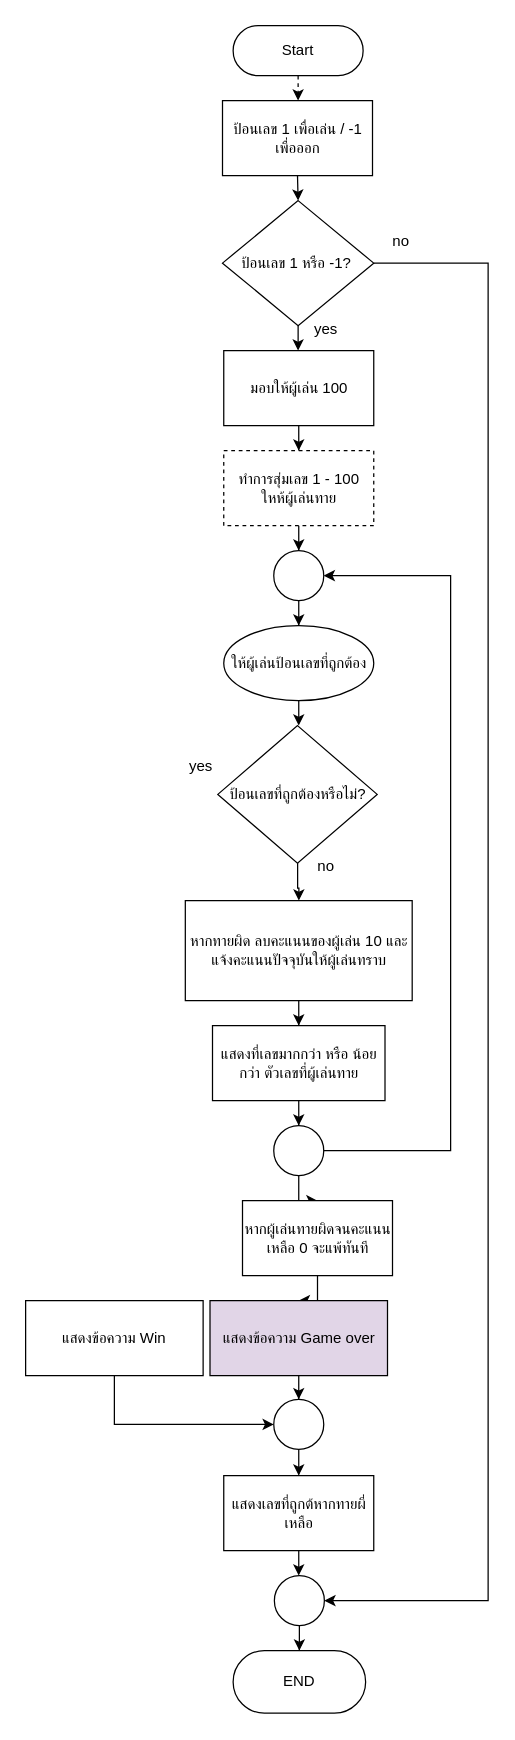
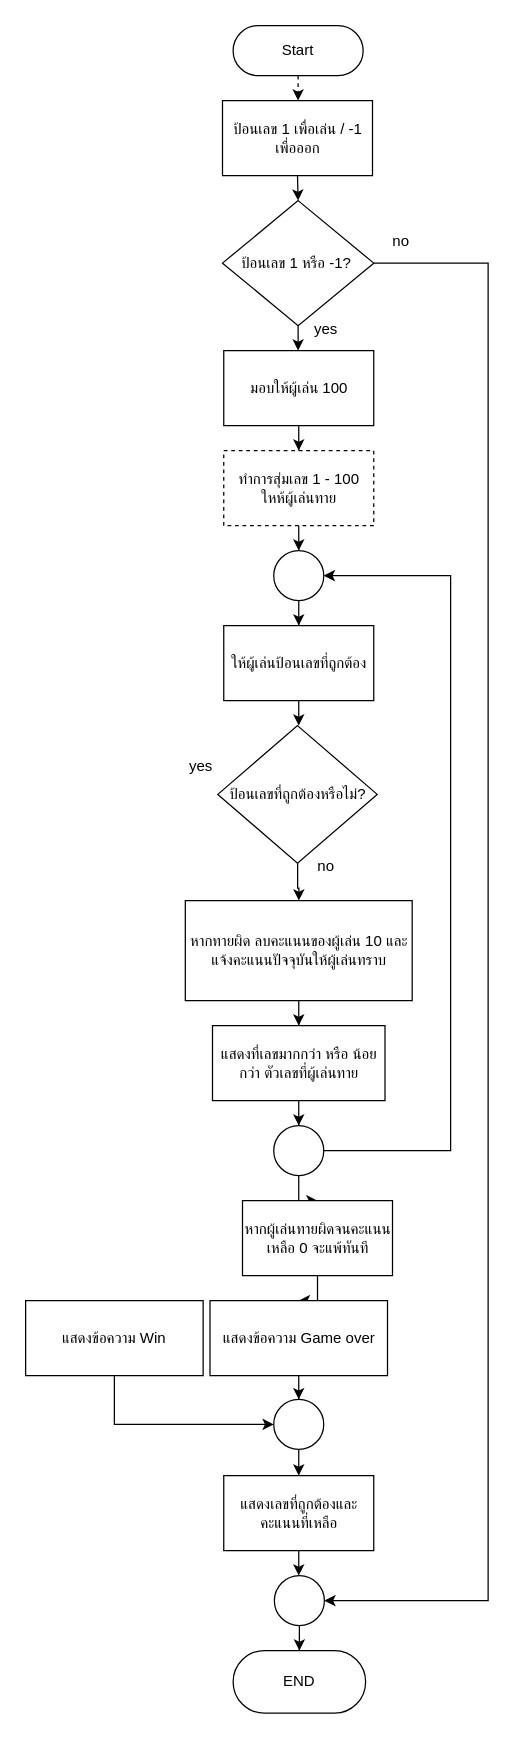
(299, 663) -> (299, 663)
(299, 1338) -> (299, 1338)
(299, 1513) -> (299, 1513)
